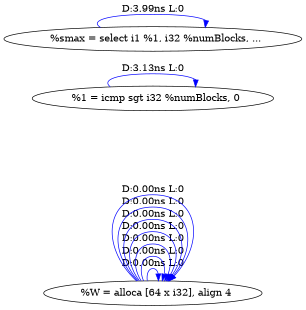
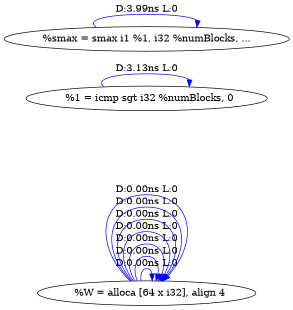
(153, 39) -> (147, 39)
